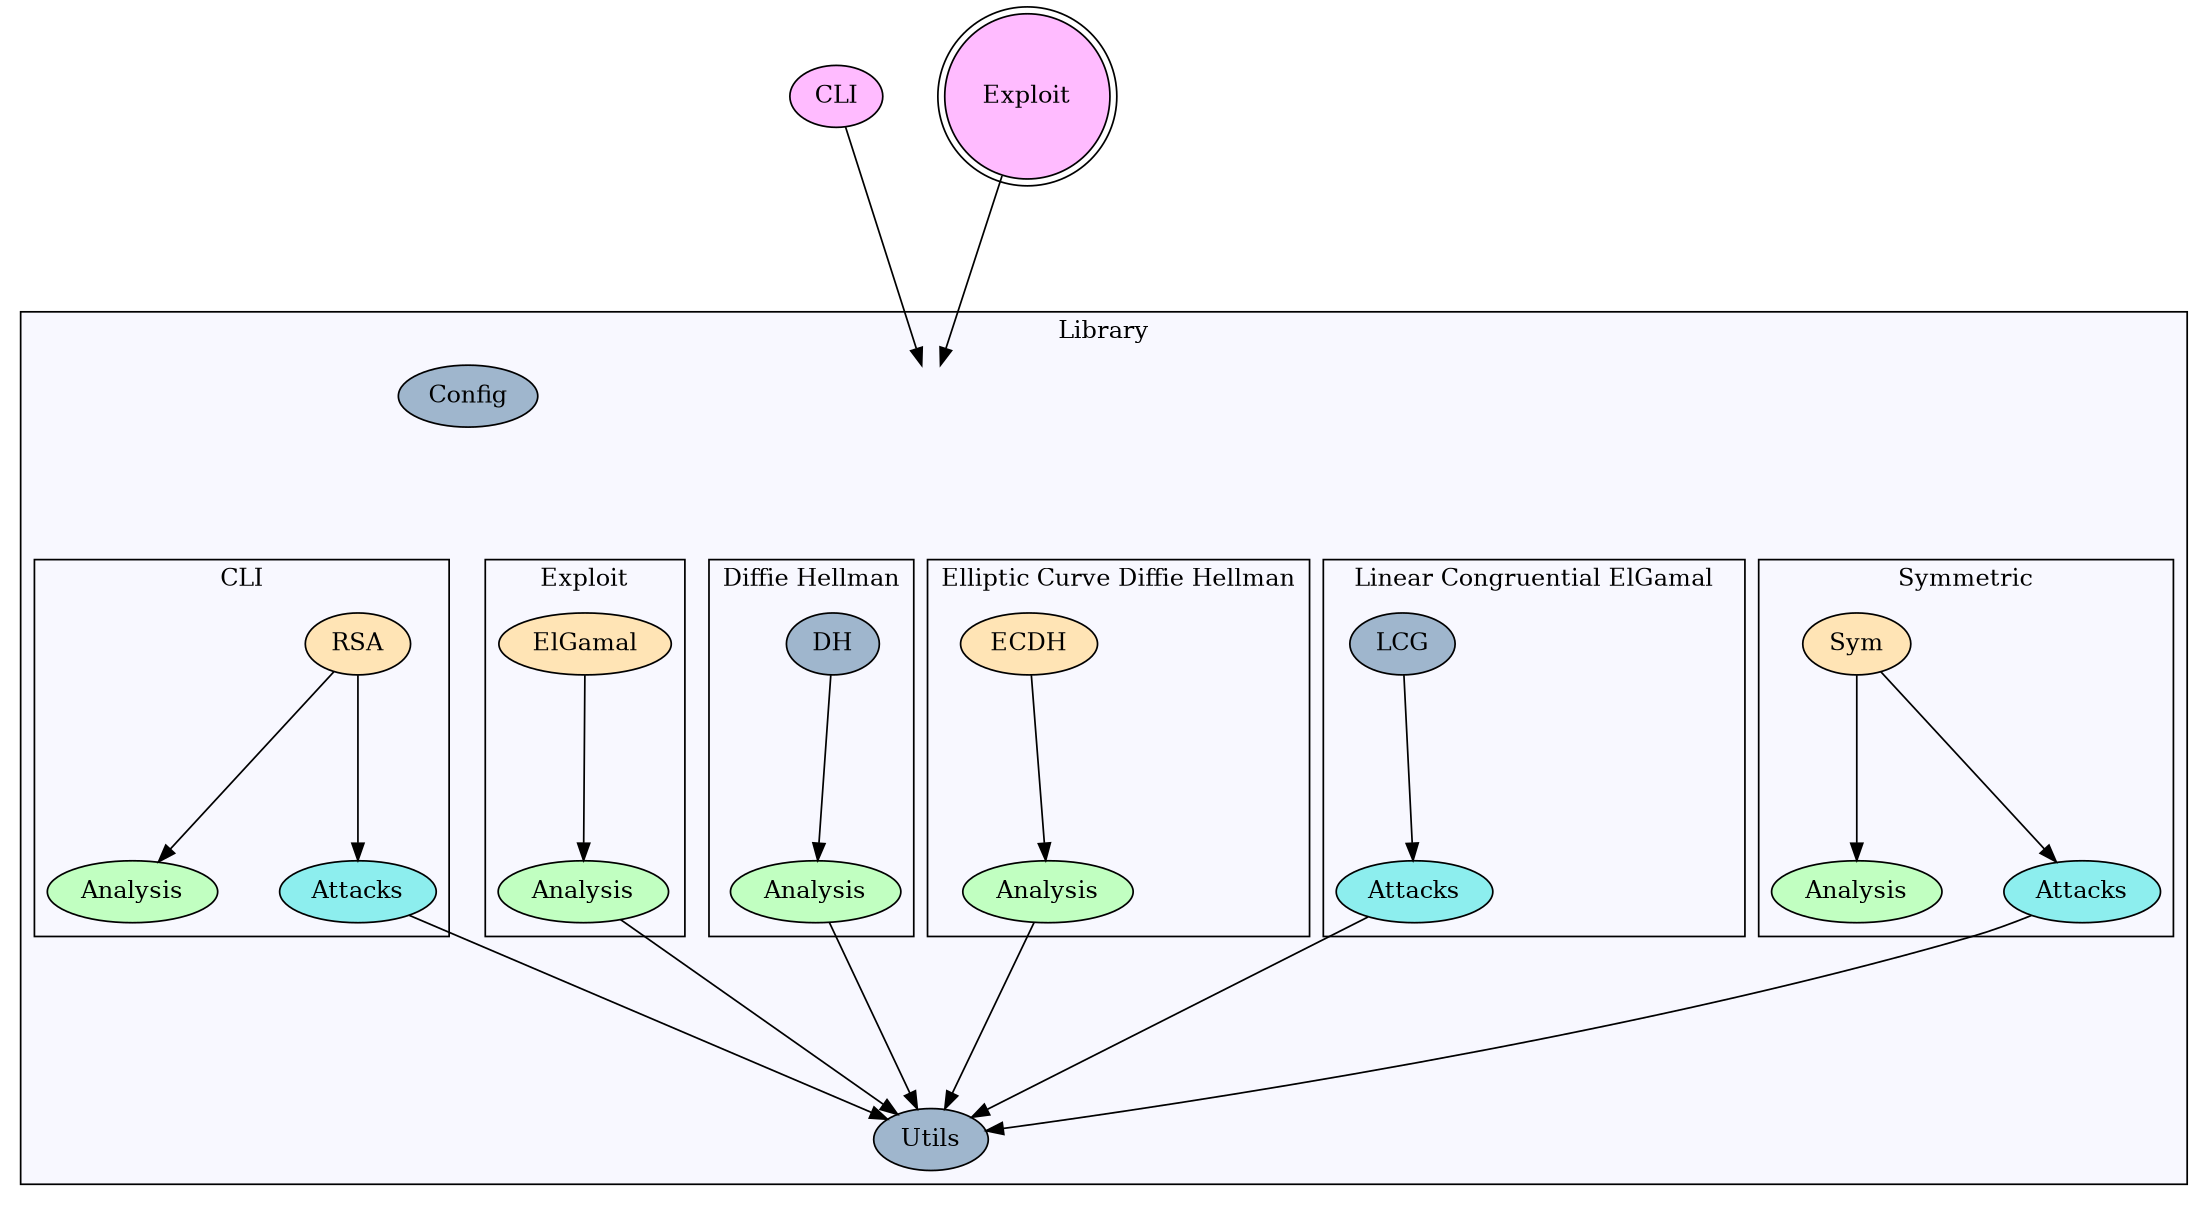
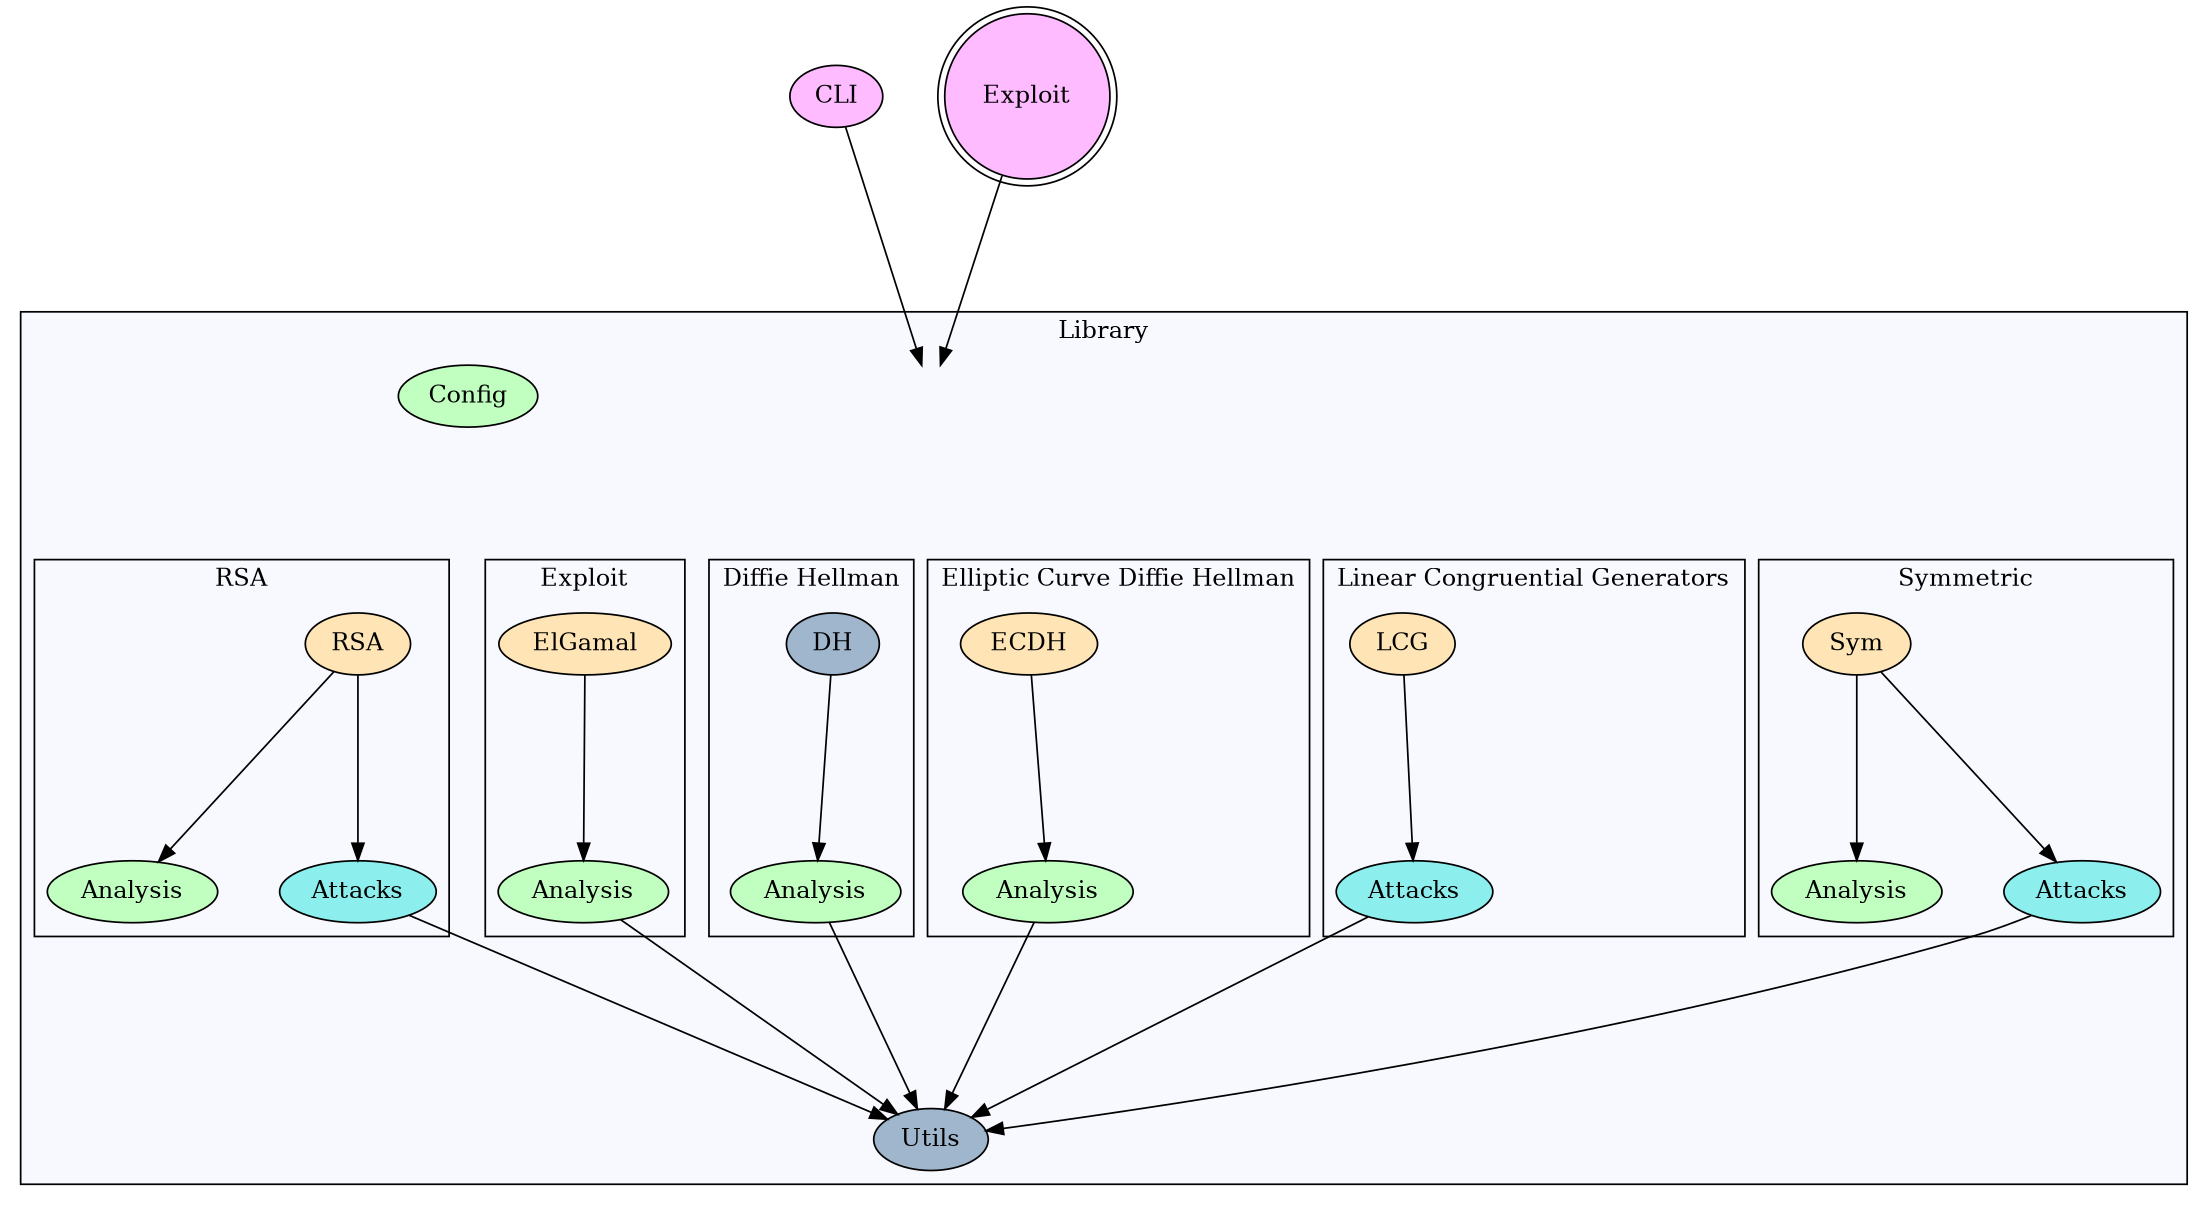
(468, 396) -> (468, 396)
(242, 579) -> (242, 579)
(1534, 579) -> (1534, 579)
(1402, 644) -> (1402, 644)
